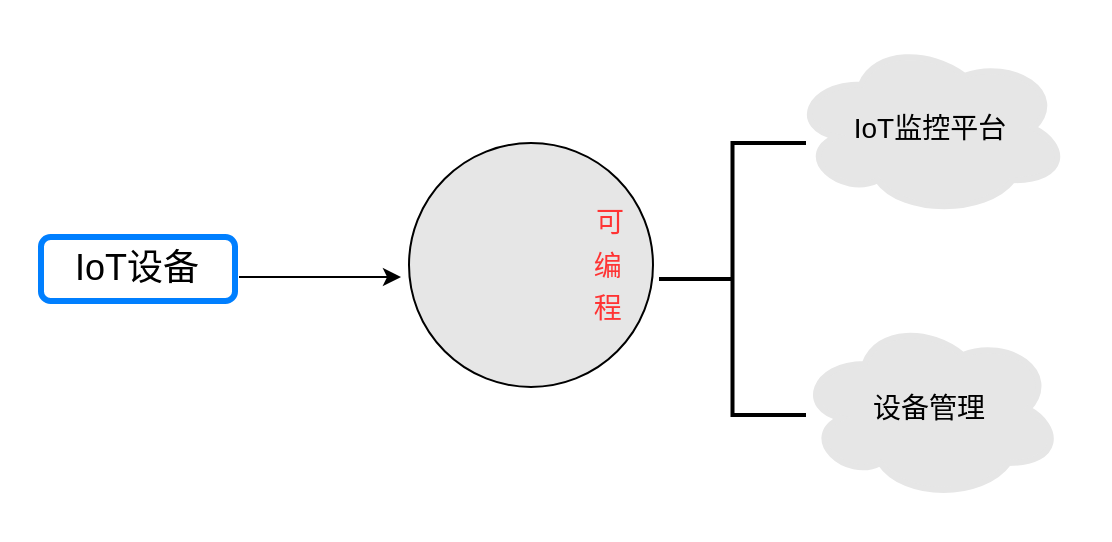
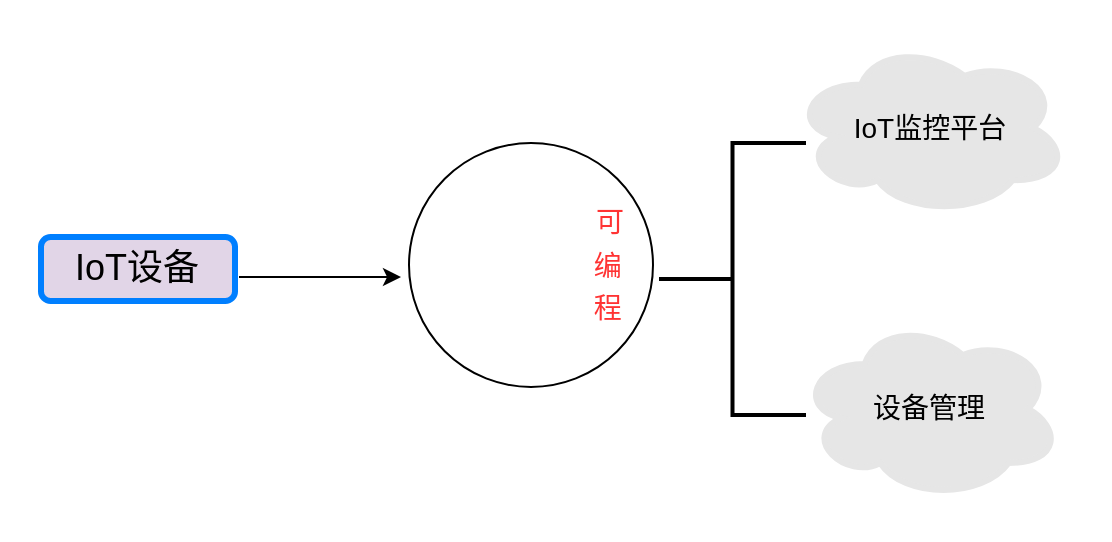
(531, 265) -> (531, 265)
(138, 269) -> (138, 269)
